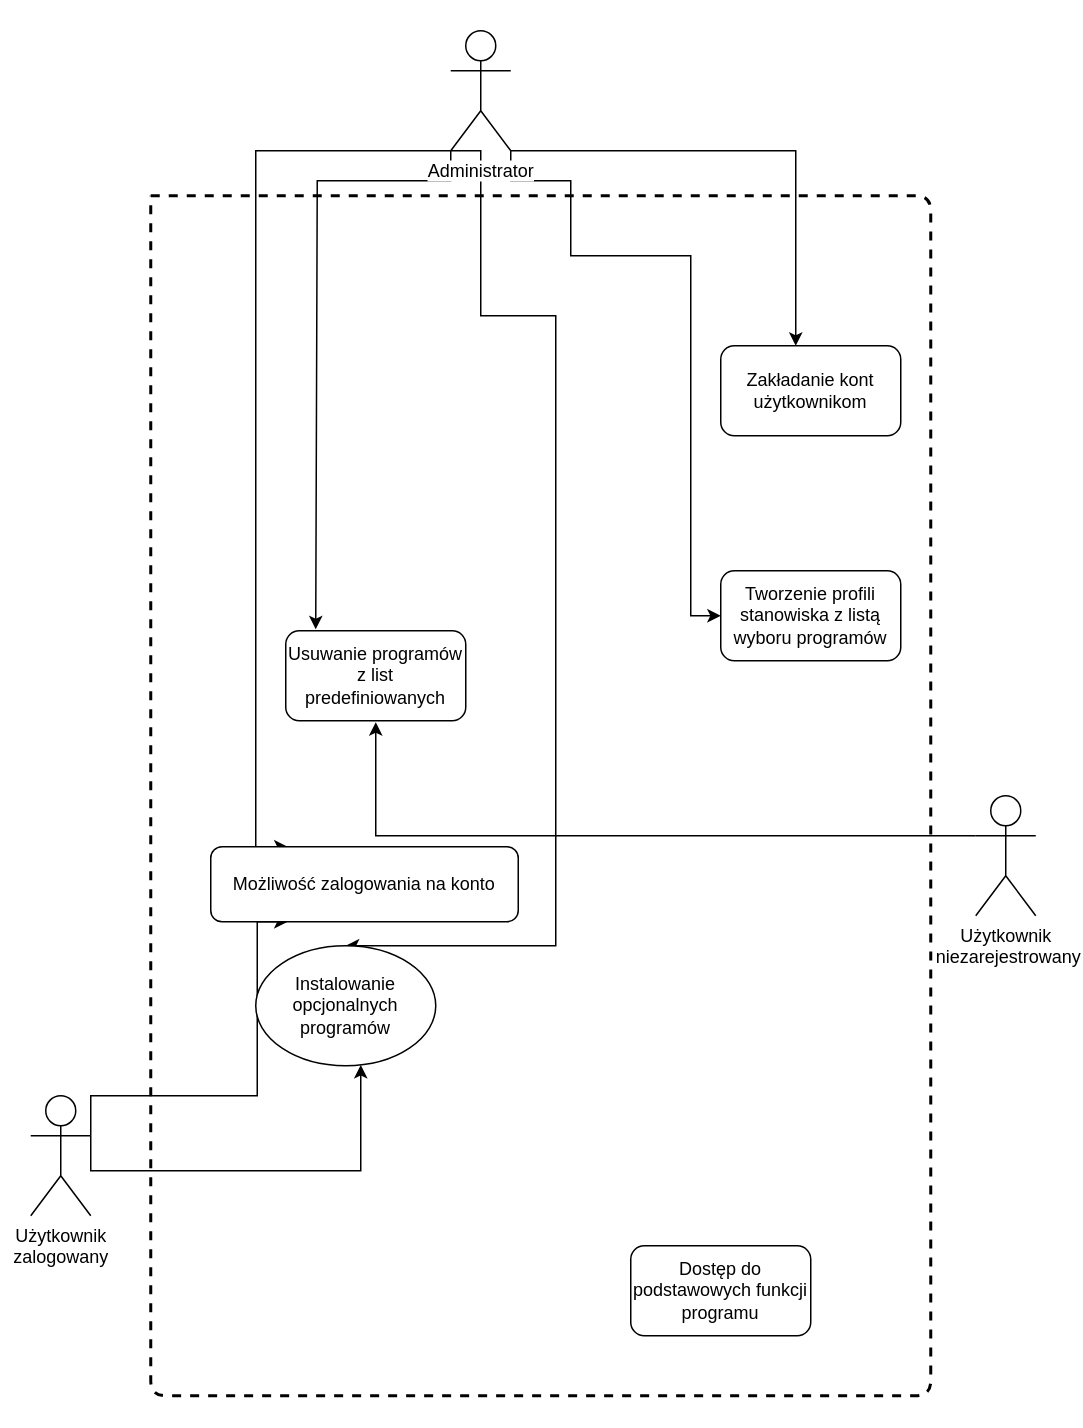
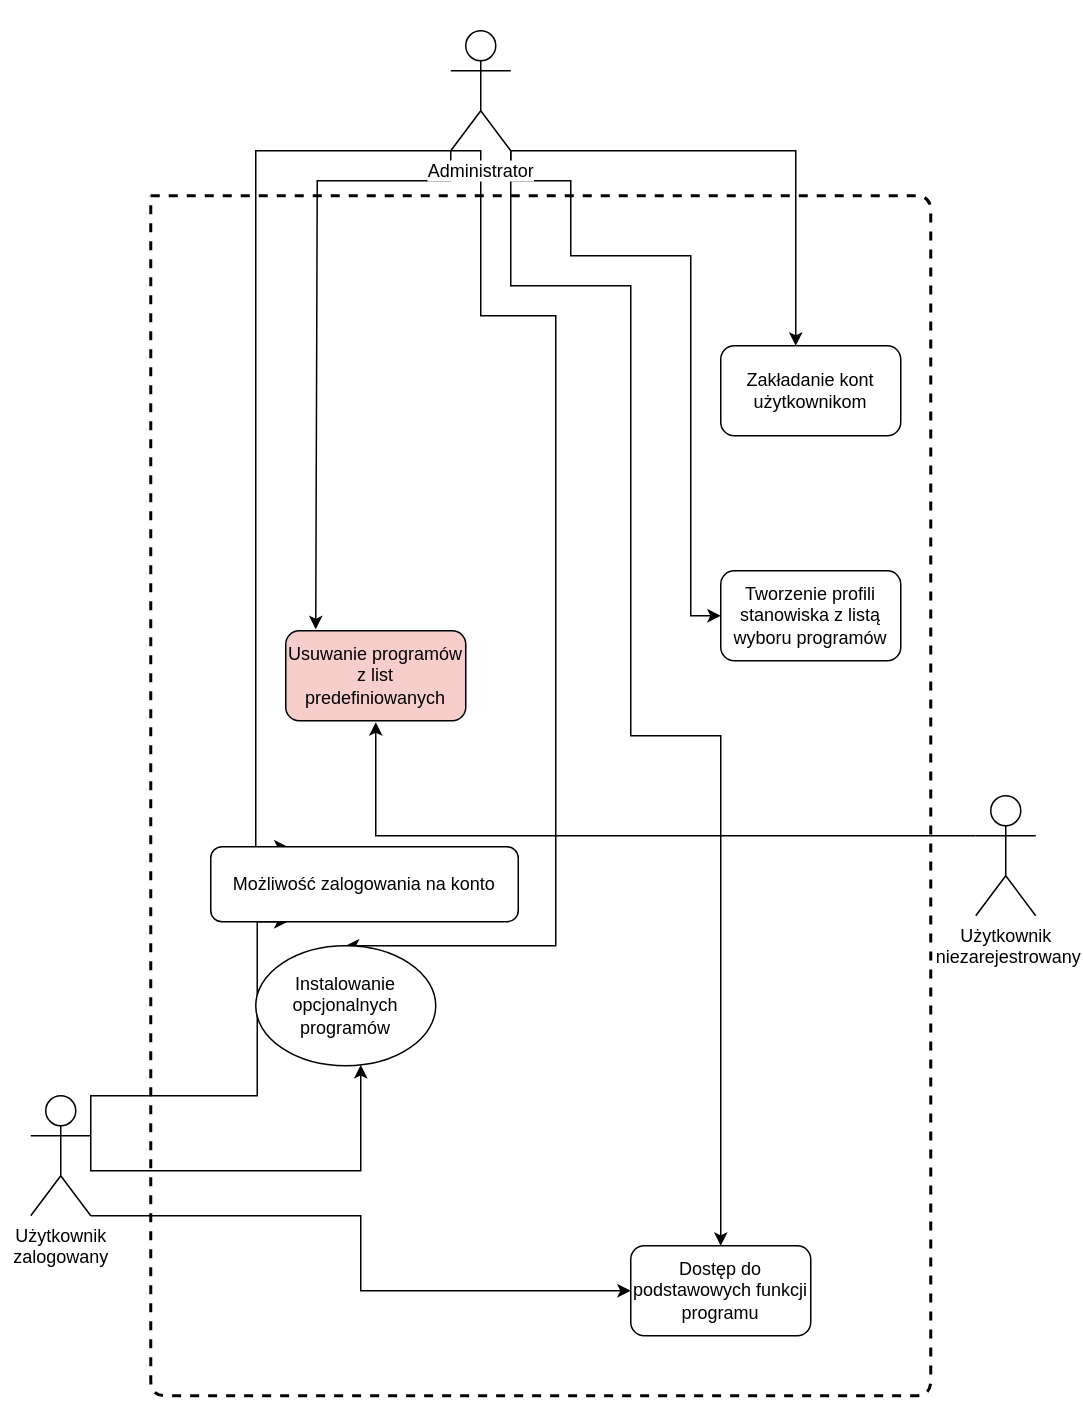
(376, 676) -> (376, 676)
none -> (631, 694)
none -> (361, 1248)
